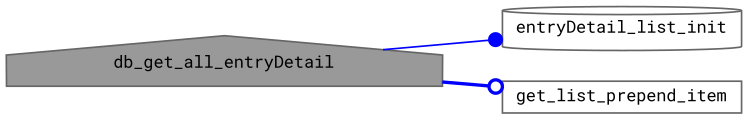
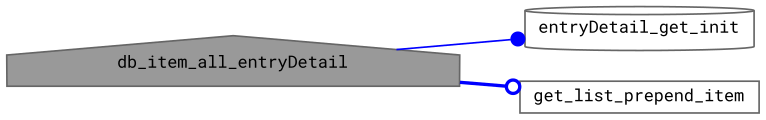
(622, 29) -> (640, 29)
(224, 64) -> (233, 64)
